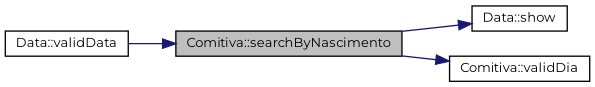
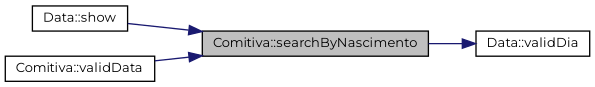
(430, 28) -> (158, 27)
(67, 44) -> (80, 69)
(520, 69) -> (533, 44)
